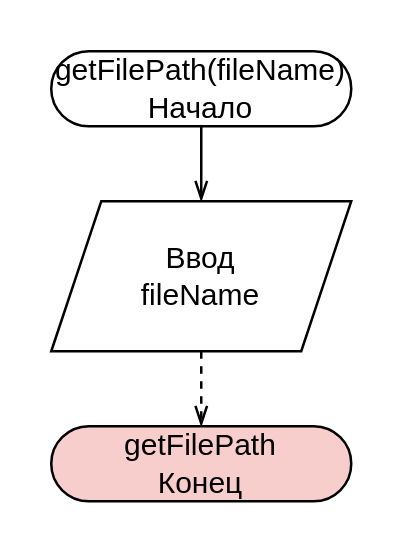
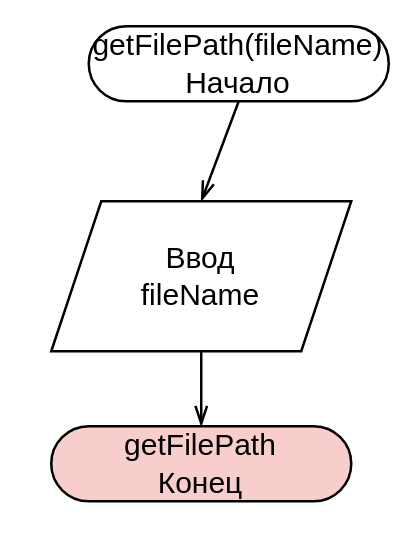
(201, 89) -> (239, 64)
(201, 382) -> (201, 382)
